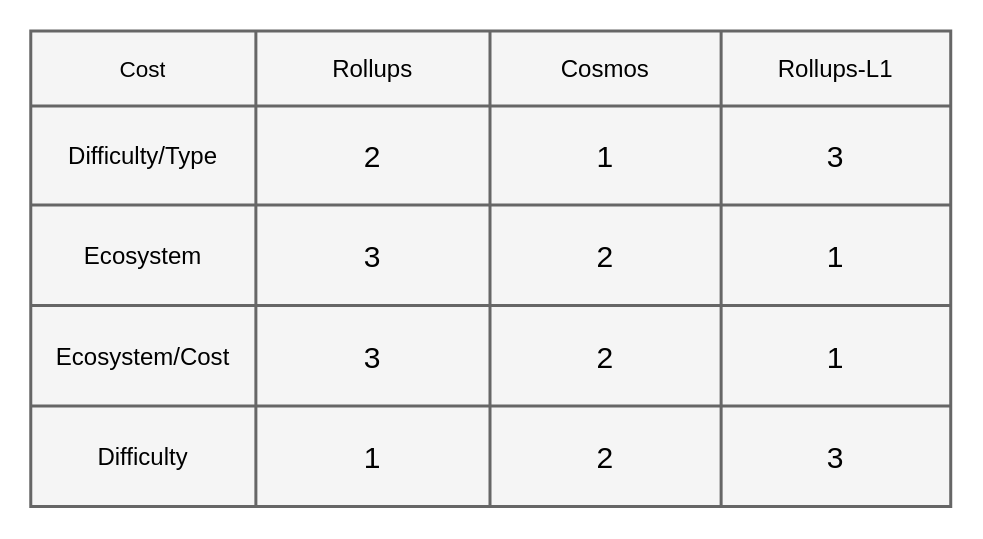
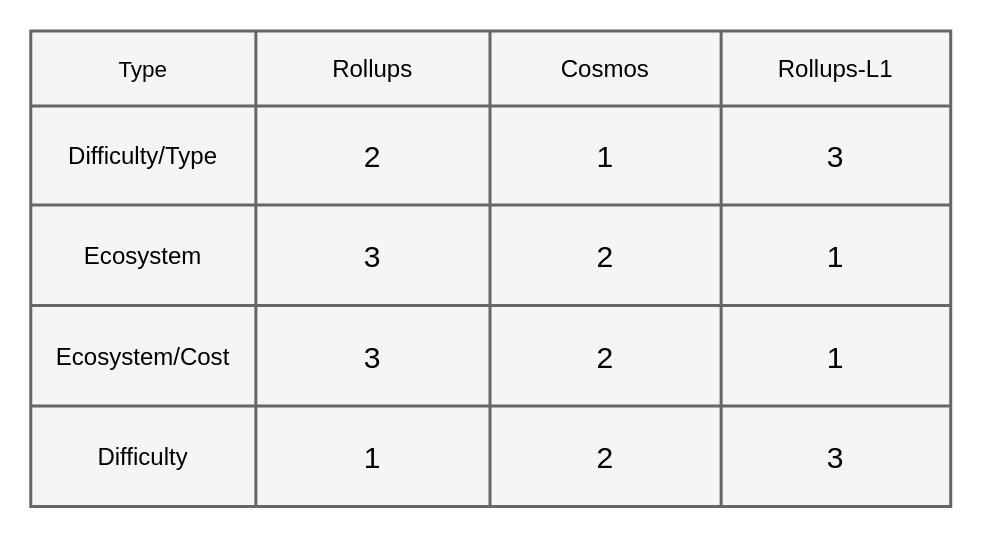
(143, 68) -> (143, 68)
